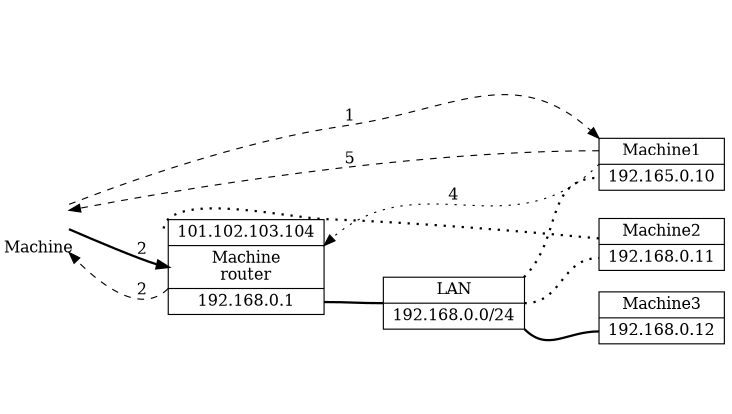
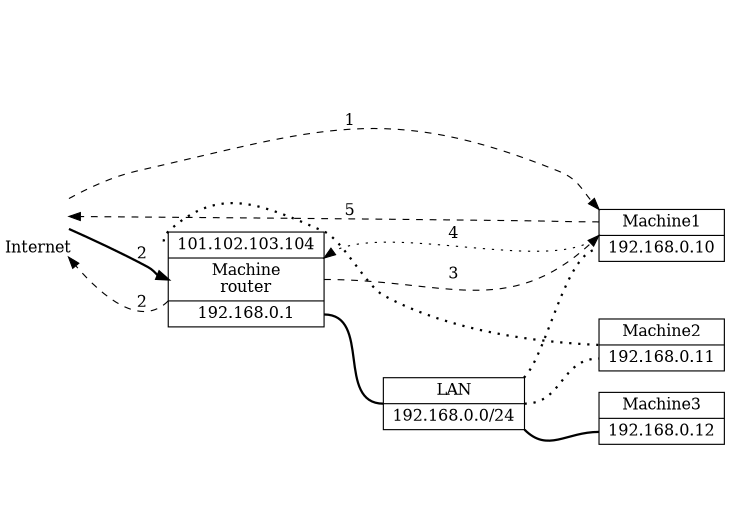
(662, 177) -> (662, 248)
(38, 216) -> (38, 216)
none -> (463, 290)
